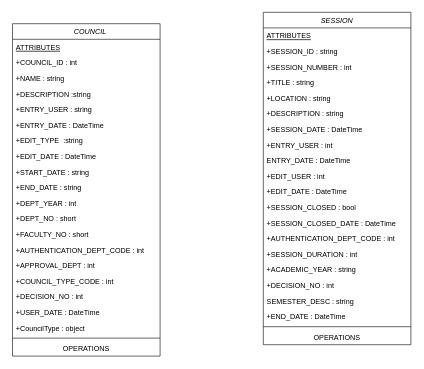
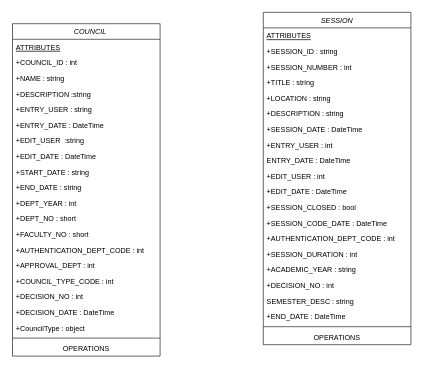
(51, 141) -> (51, 141)
(325, 223) -> (321, 223)
(54, 313) -> (62, 313)
